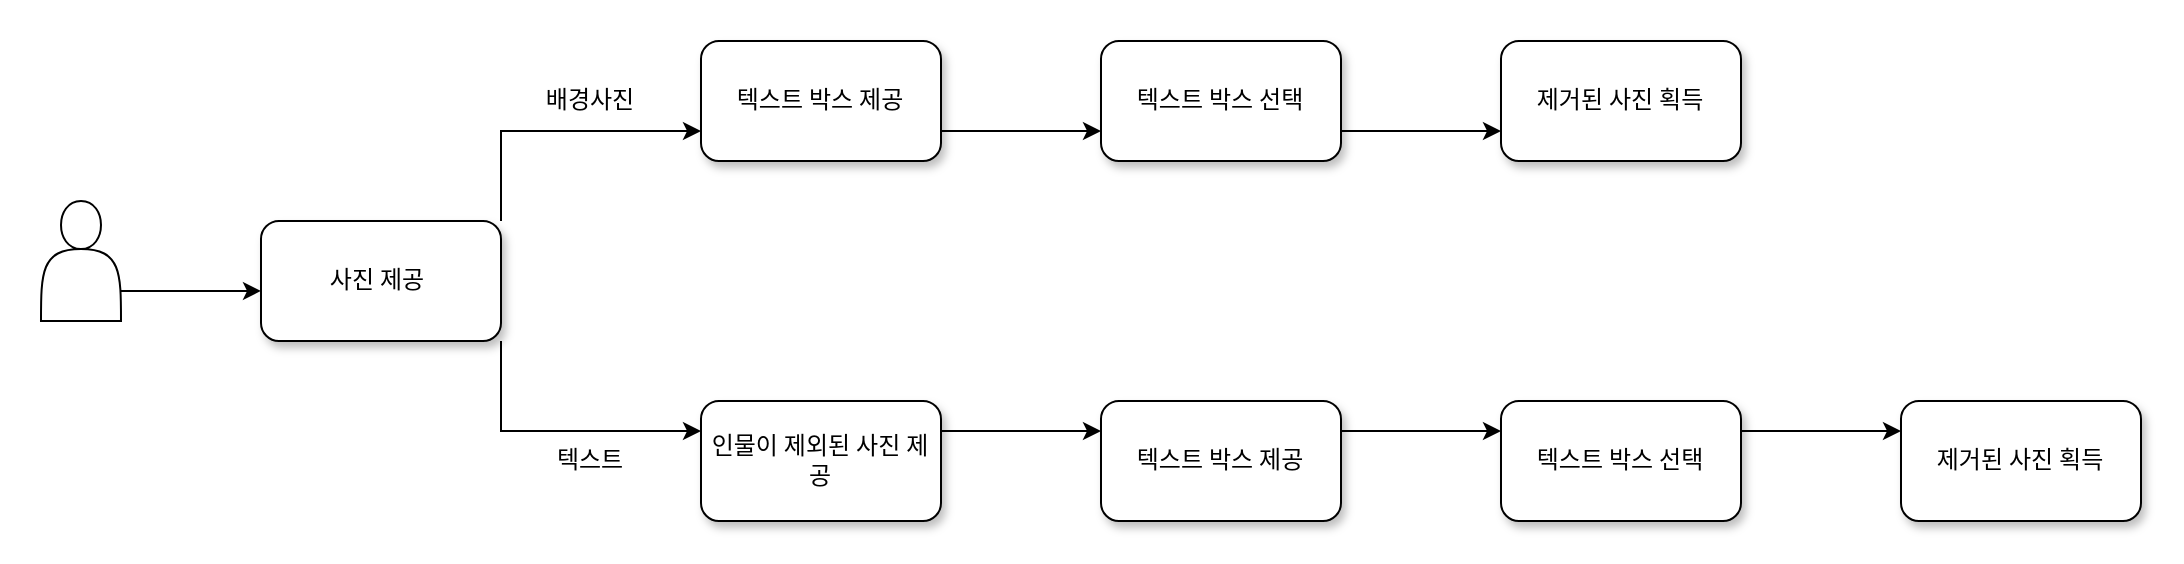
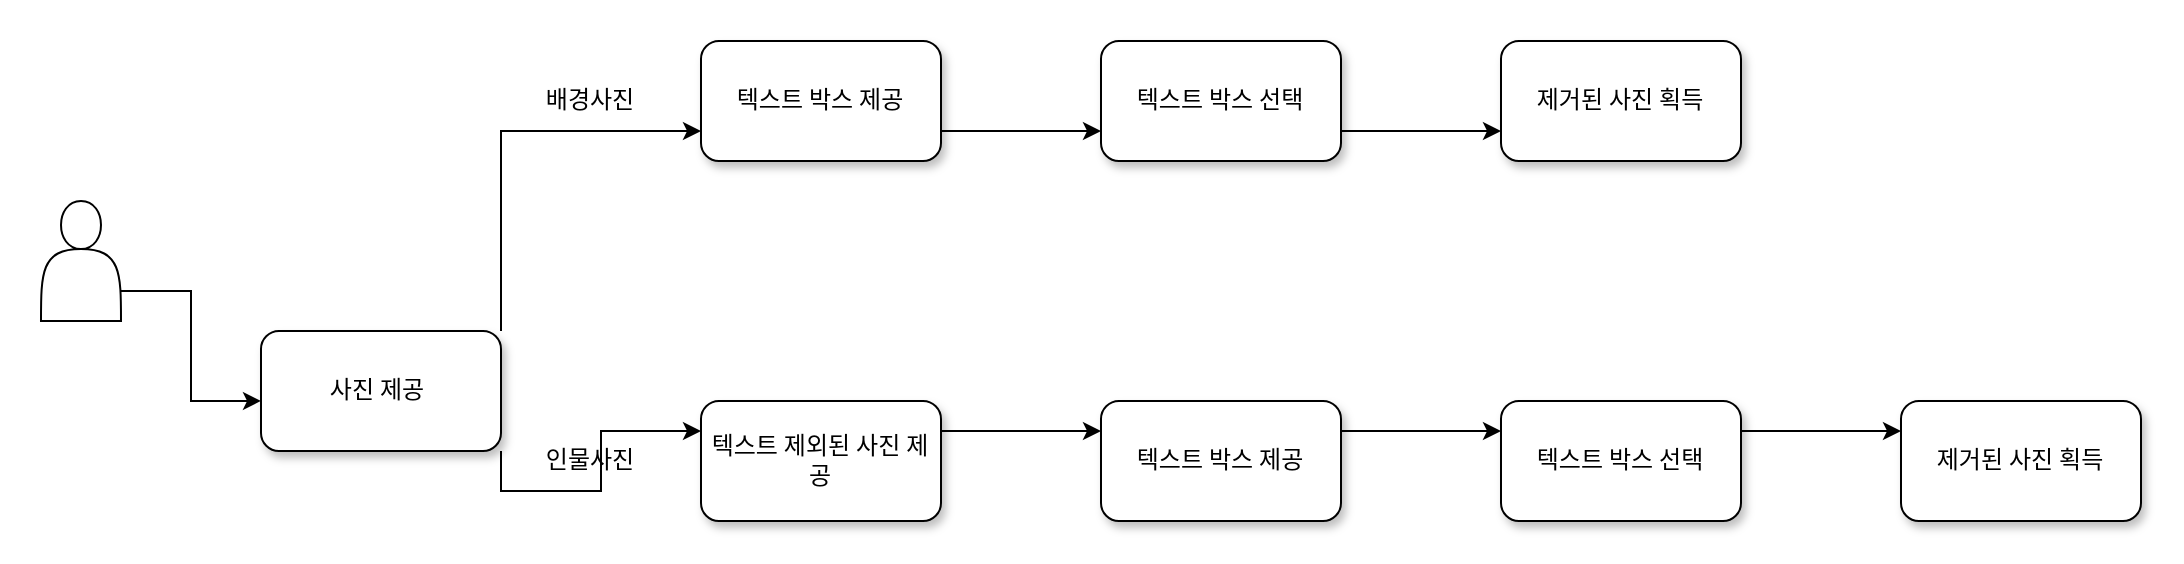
(381, 281) -> (381, 391)
(591, 461) -> (591, 461)
(821, 461) -> (821, 461)
